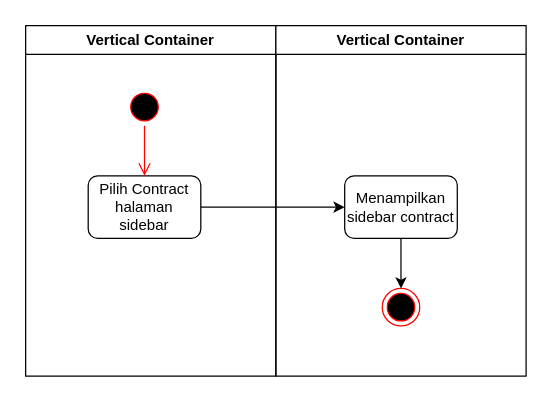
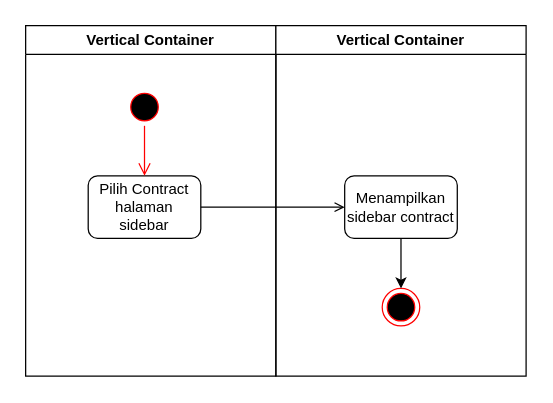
(334, 207) -> (336, 207)
